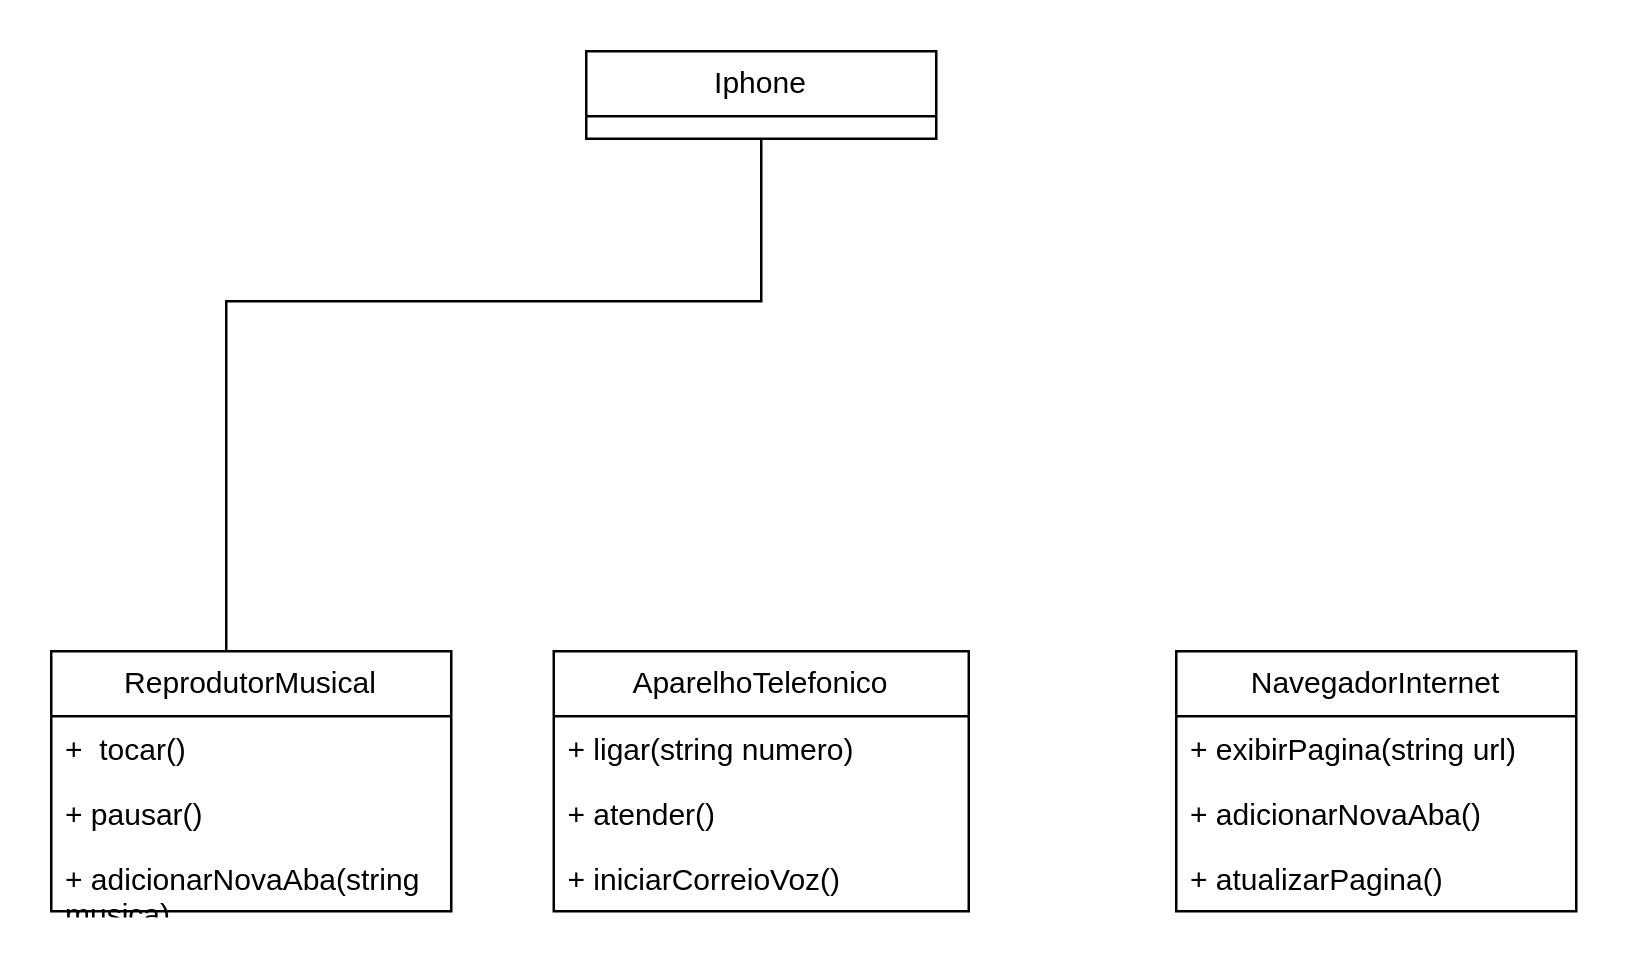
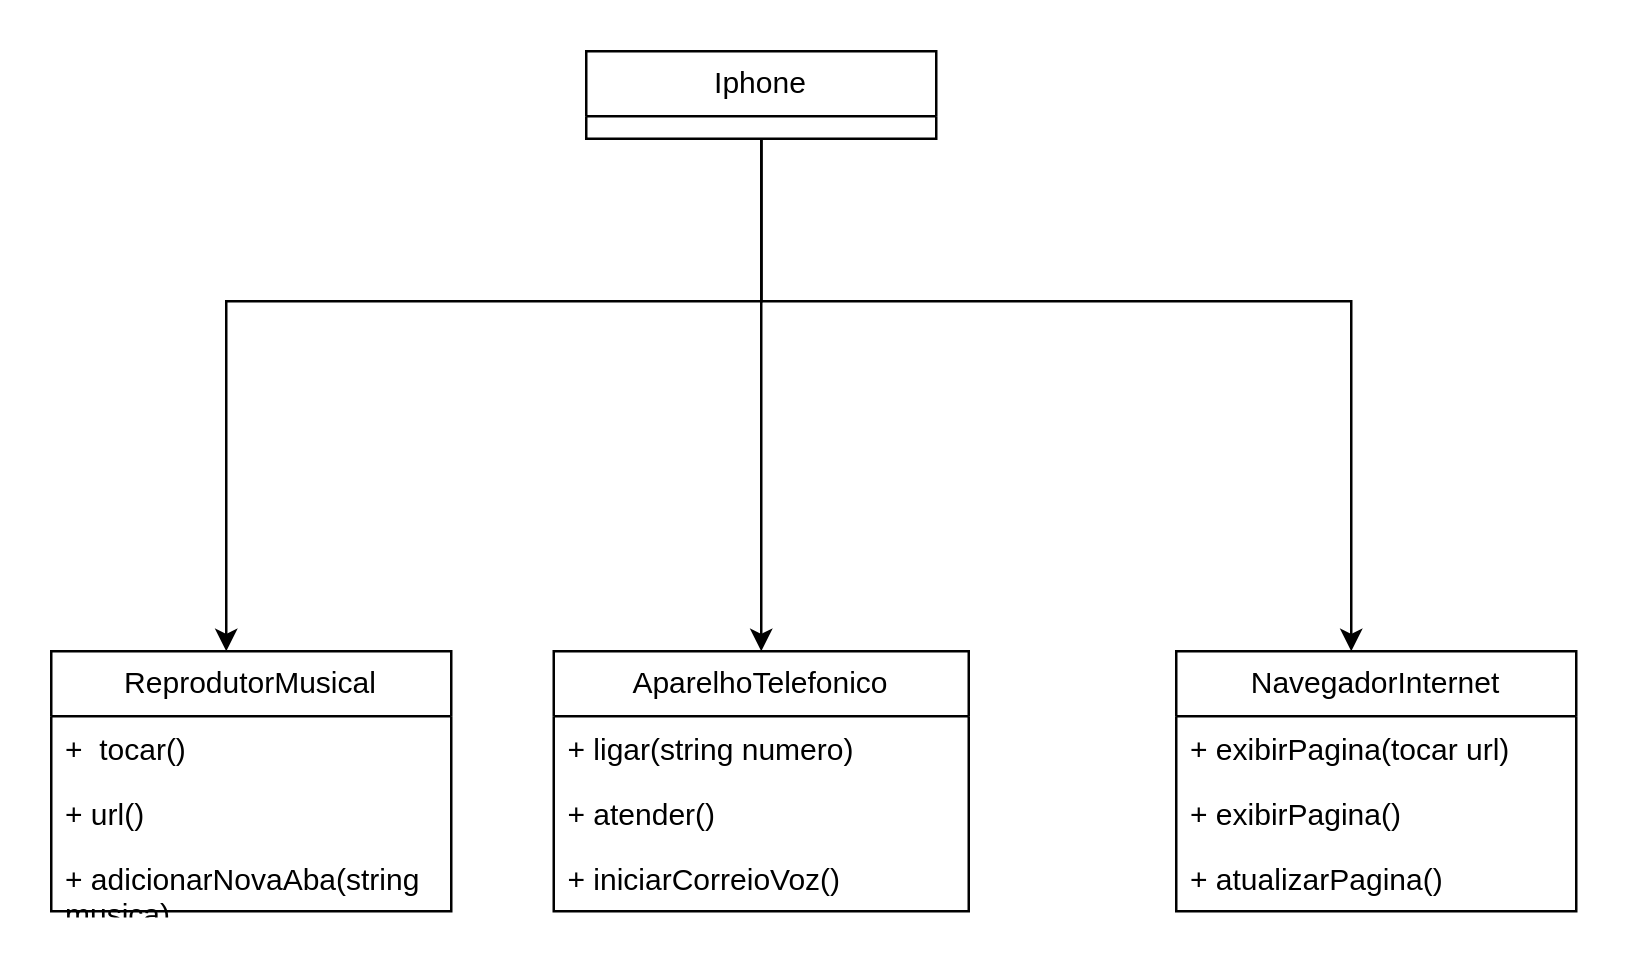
none -> (1225, 301)
none -> (761, 470)
(226, 639) -> (226, 633)
(1379, 770) -> (1378, 752)
(146, 817) -> (117, 817)
(1348, 817) -> (1310, 817)
